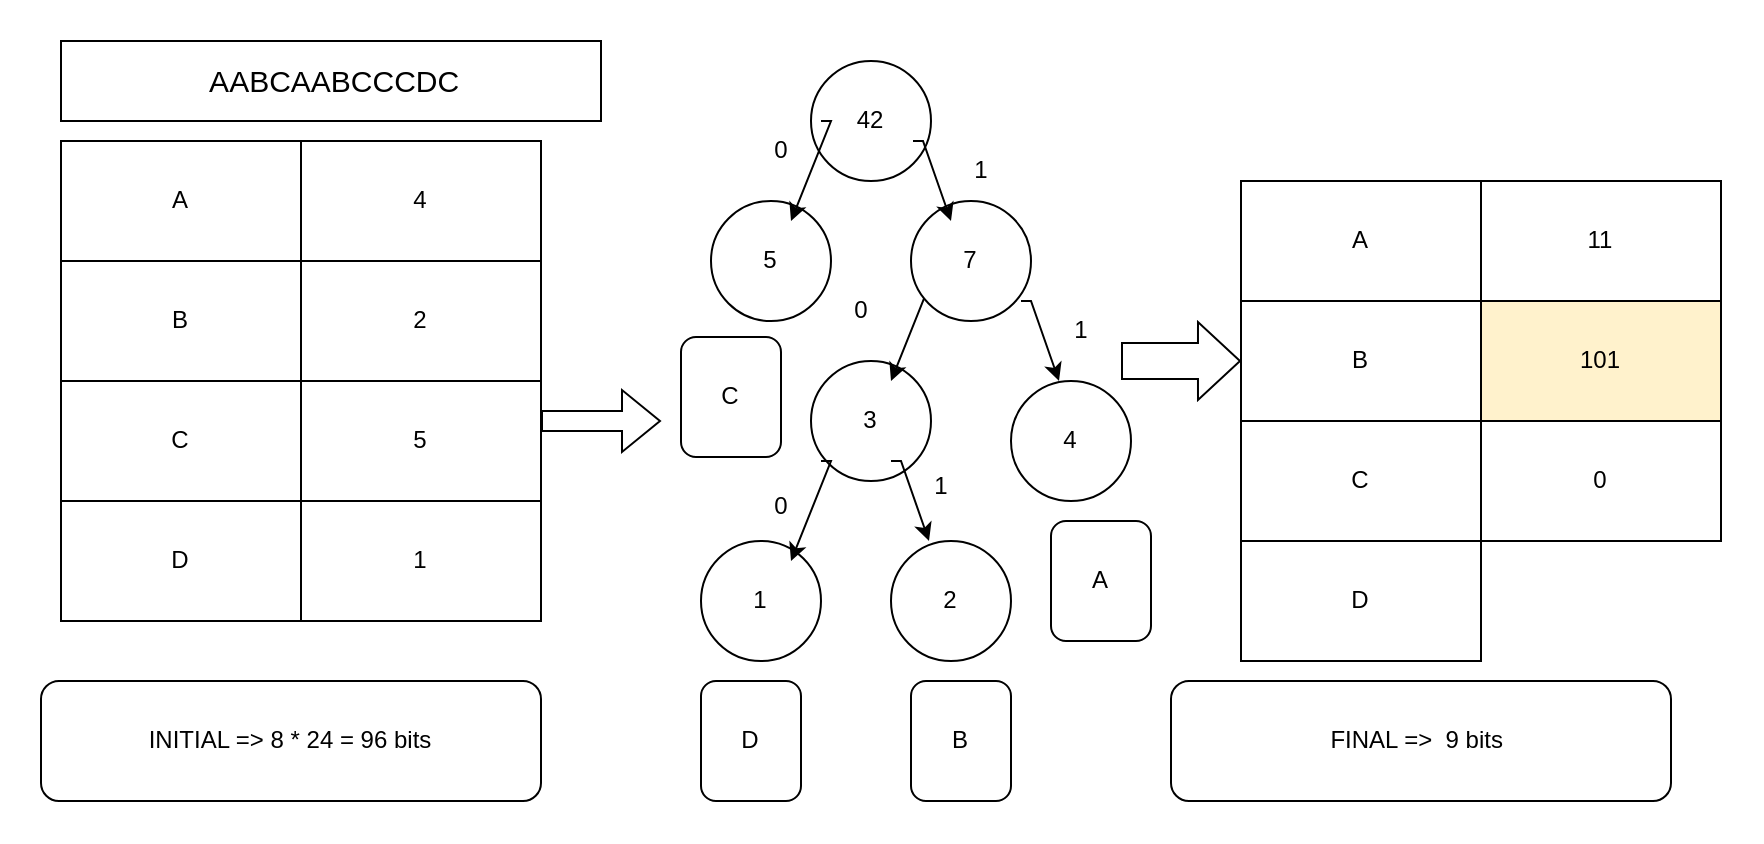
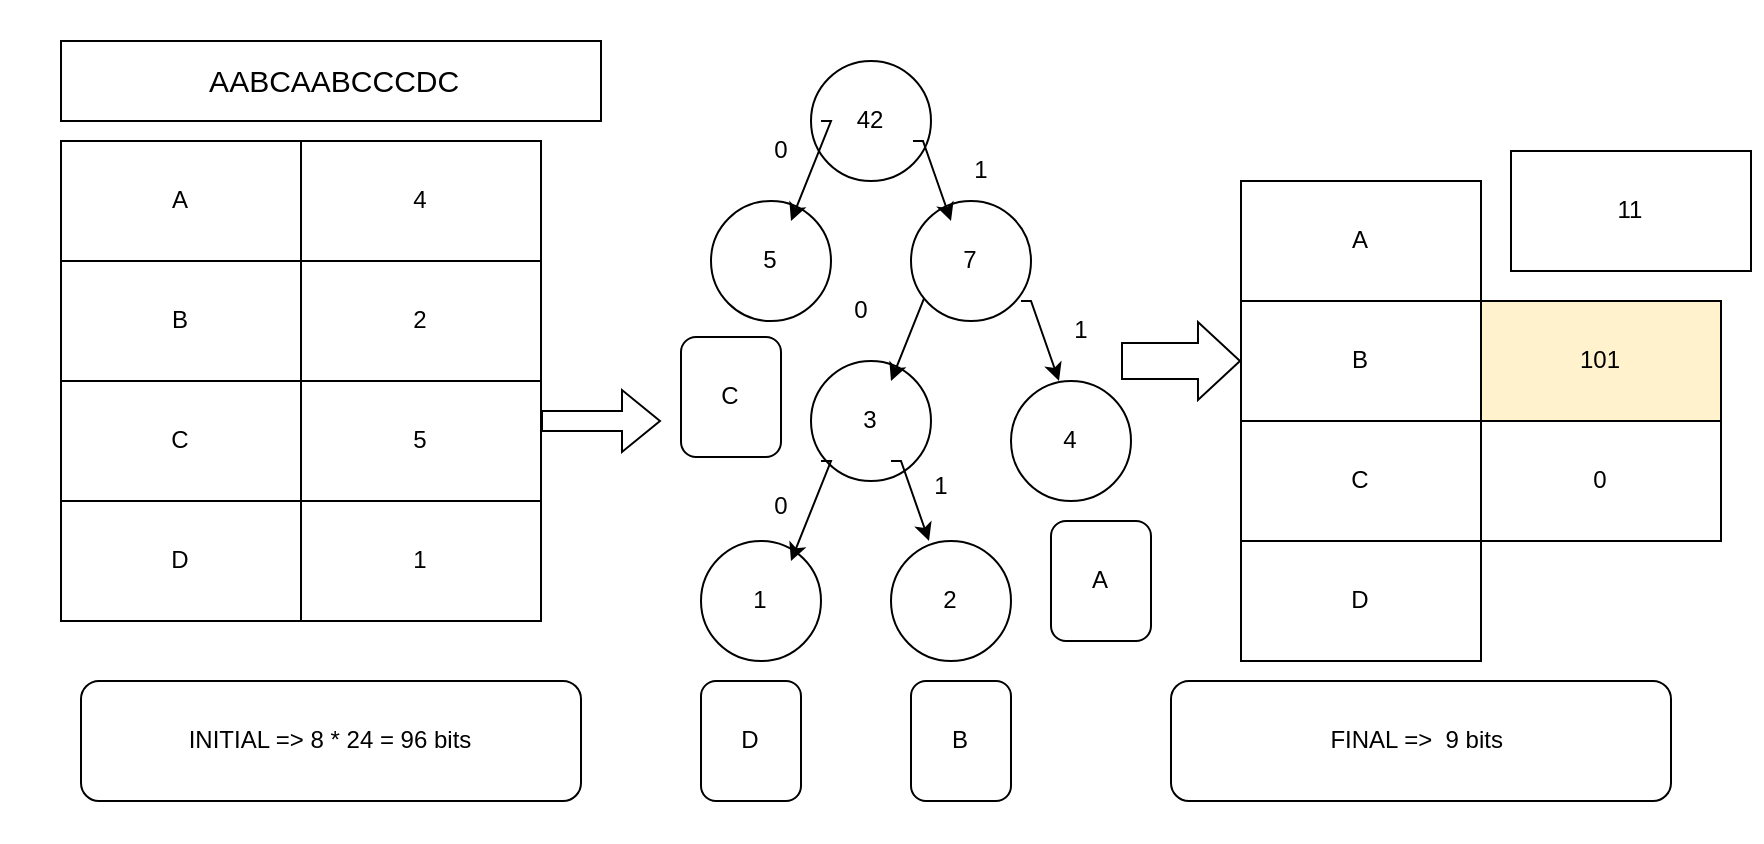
(1601, 241) -> (1631, 211)
(291, 741) -> (331, 741)
